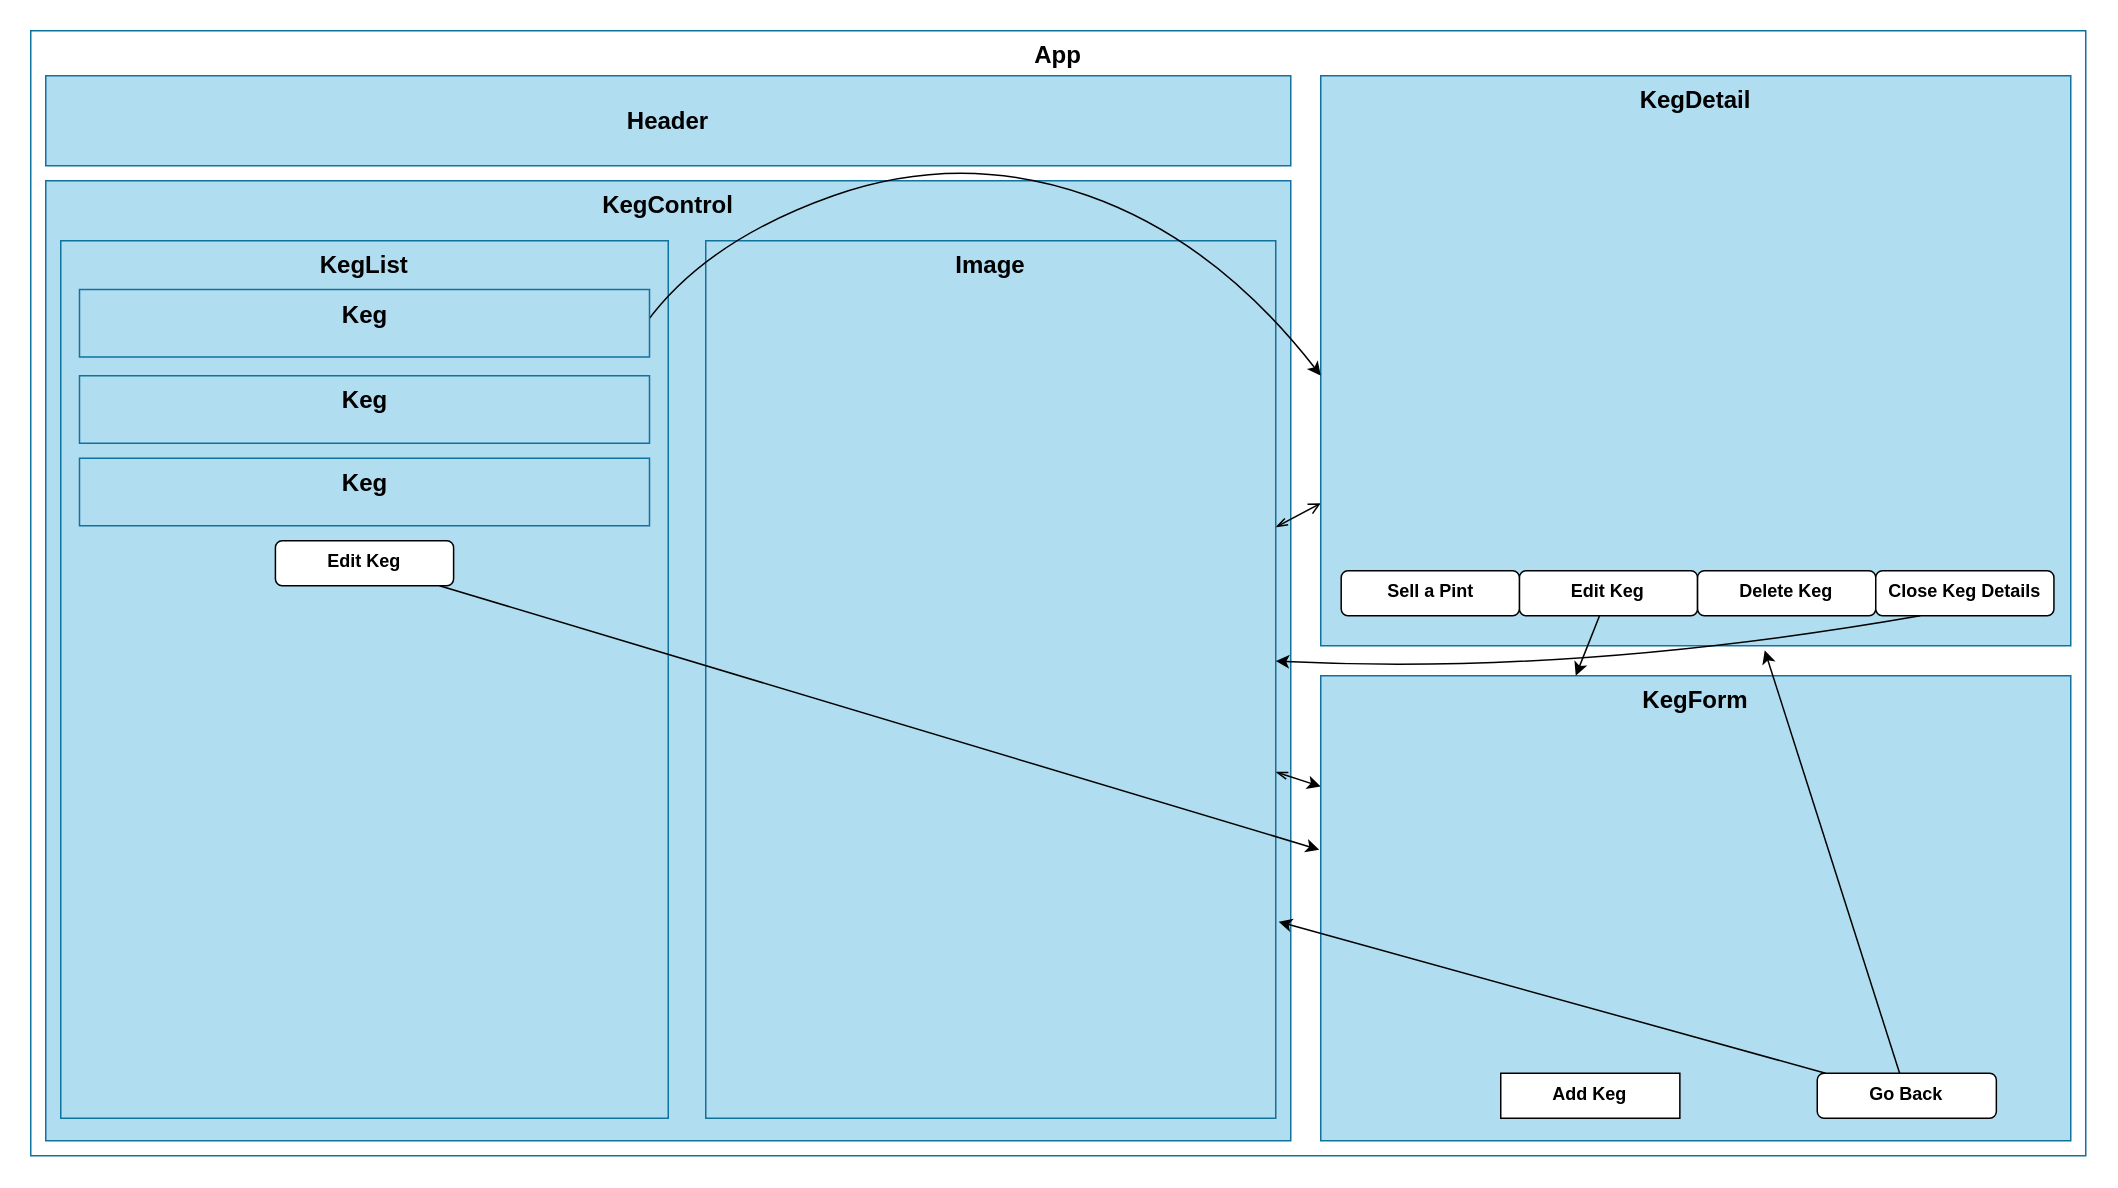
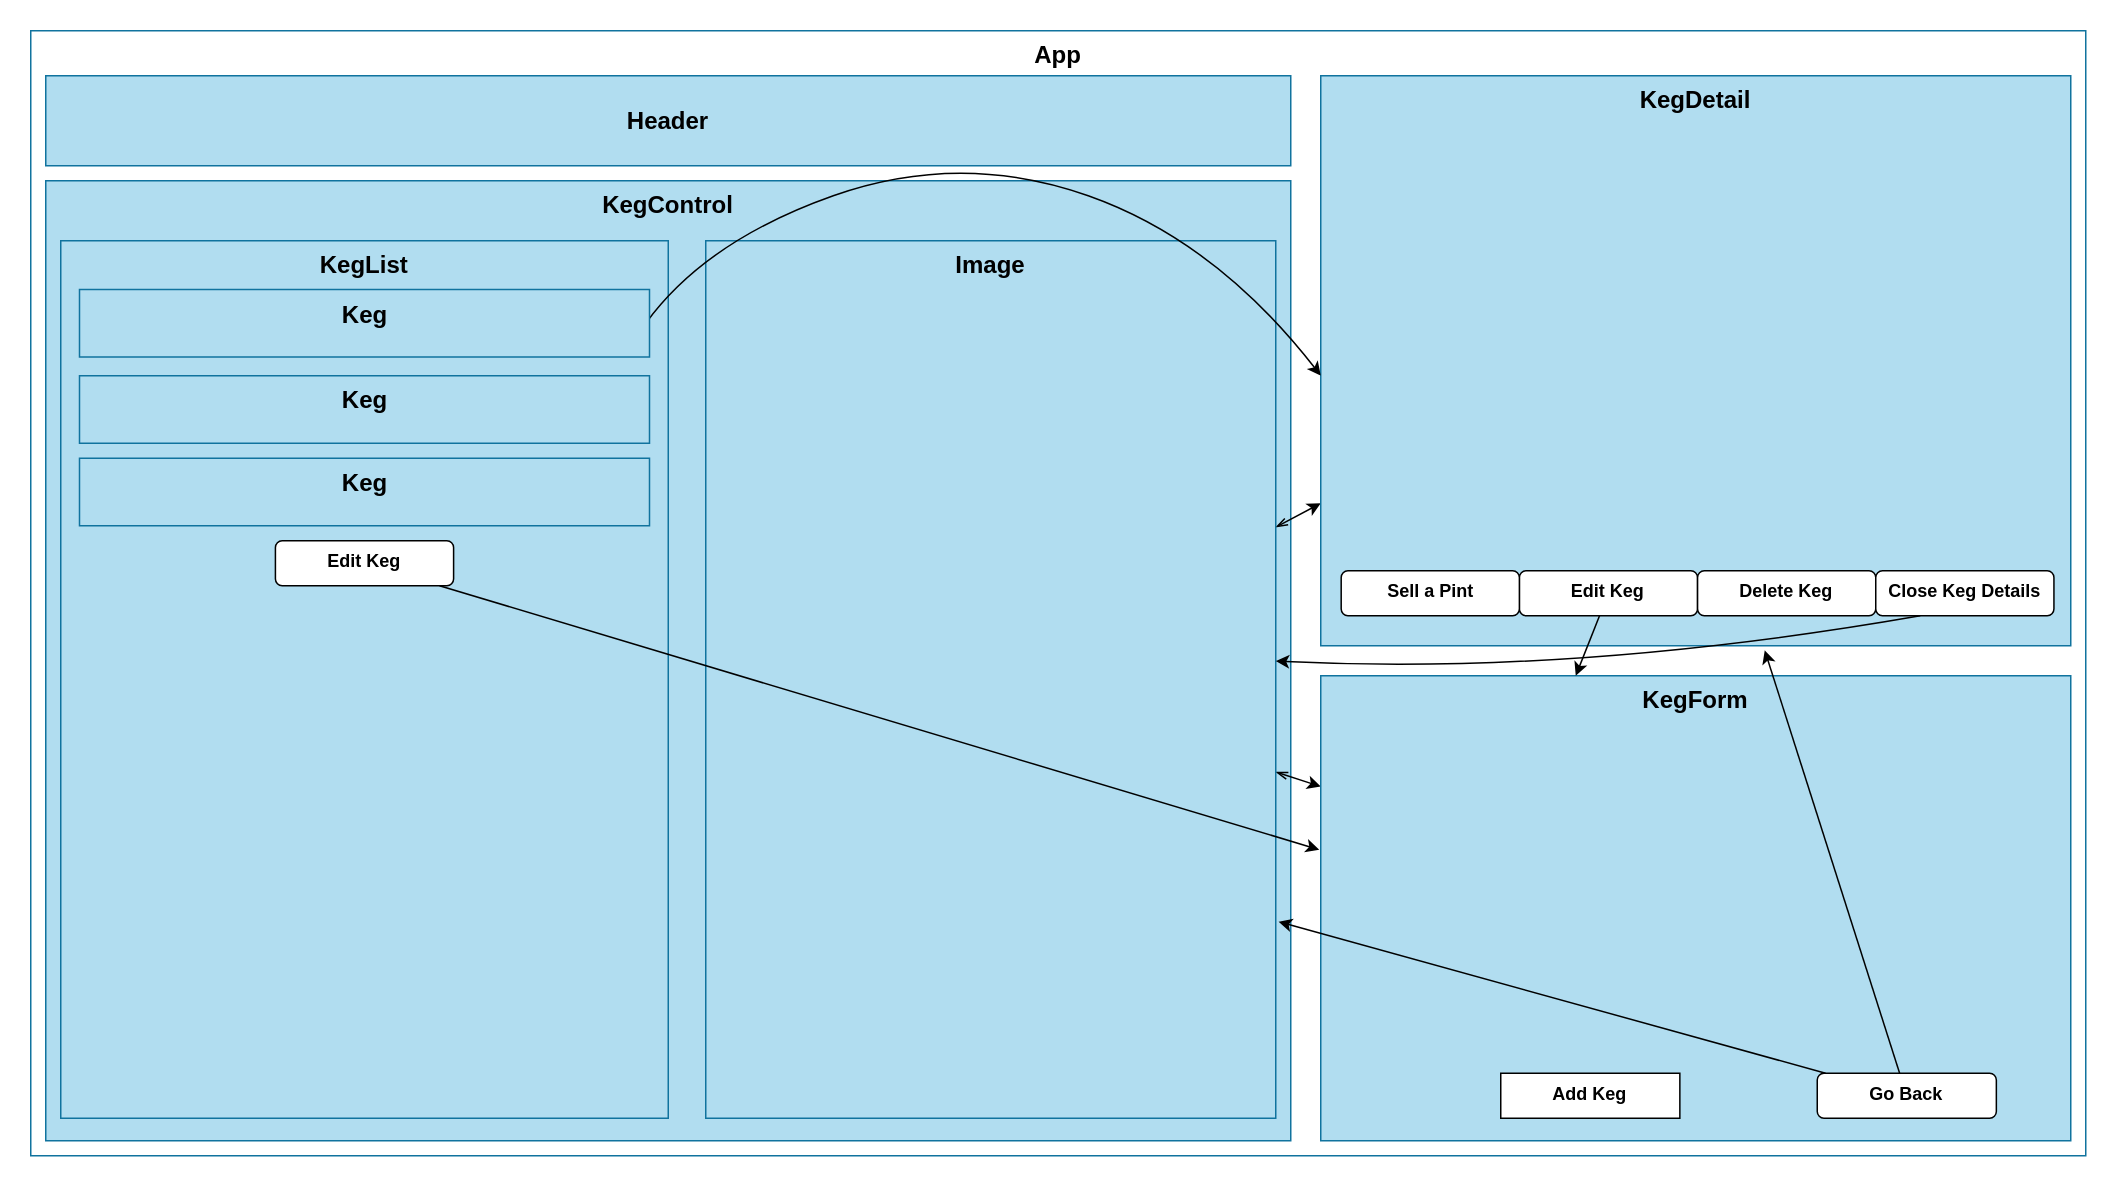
(1313, 507) -> (1310, 509)
